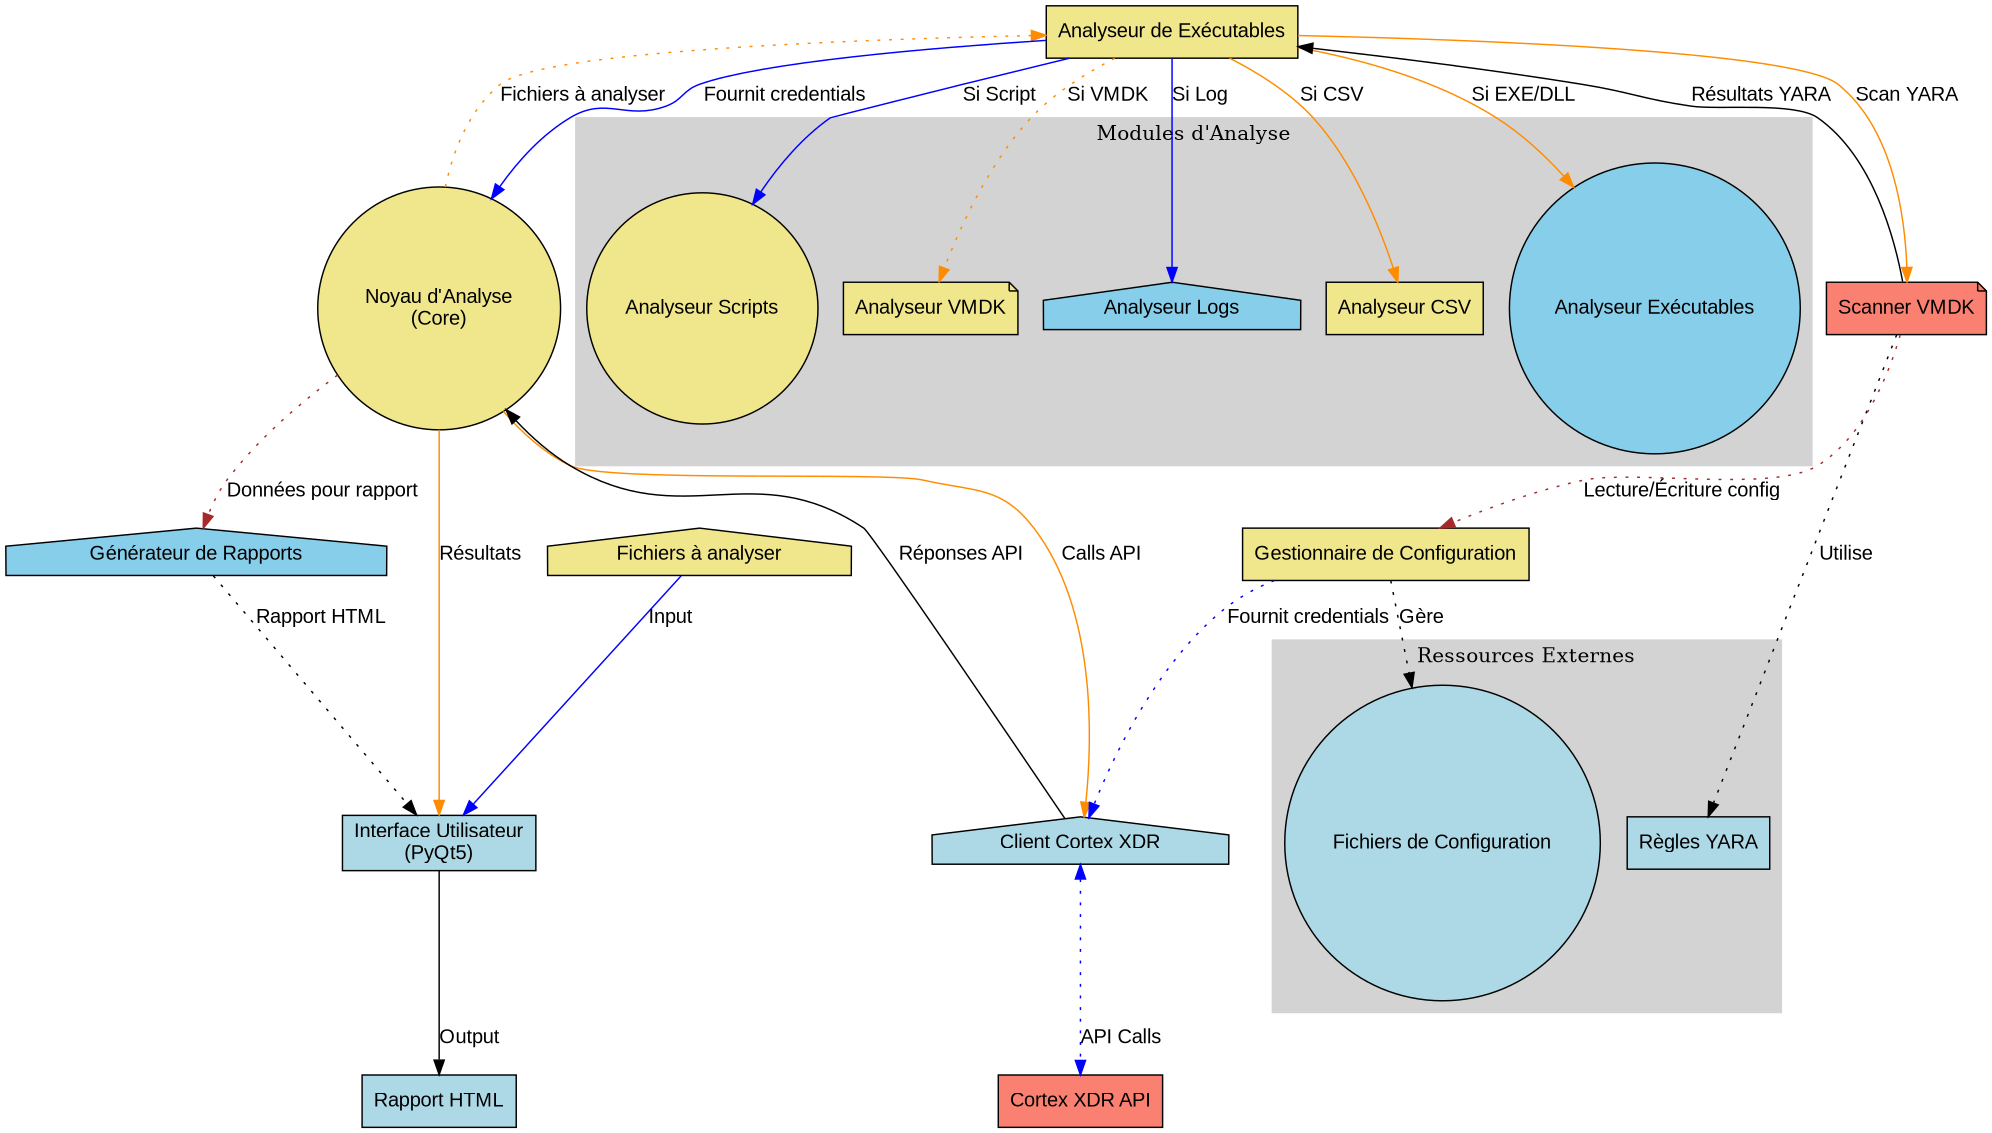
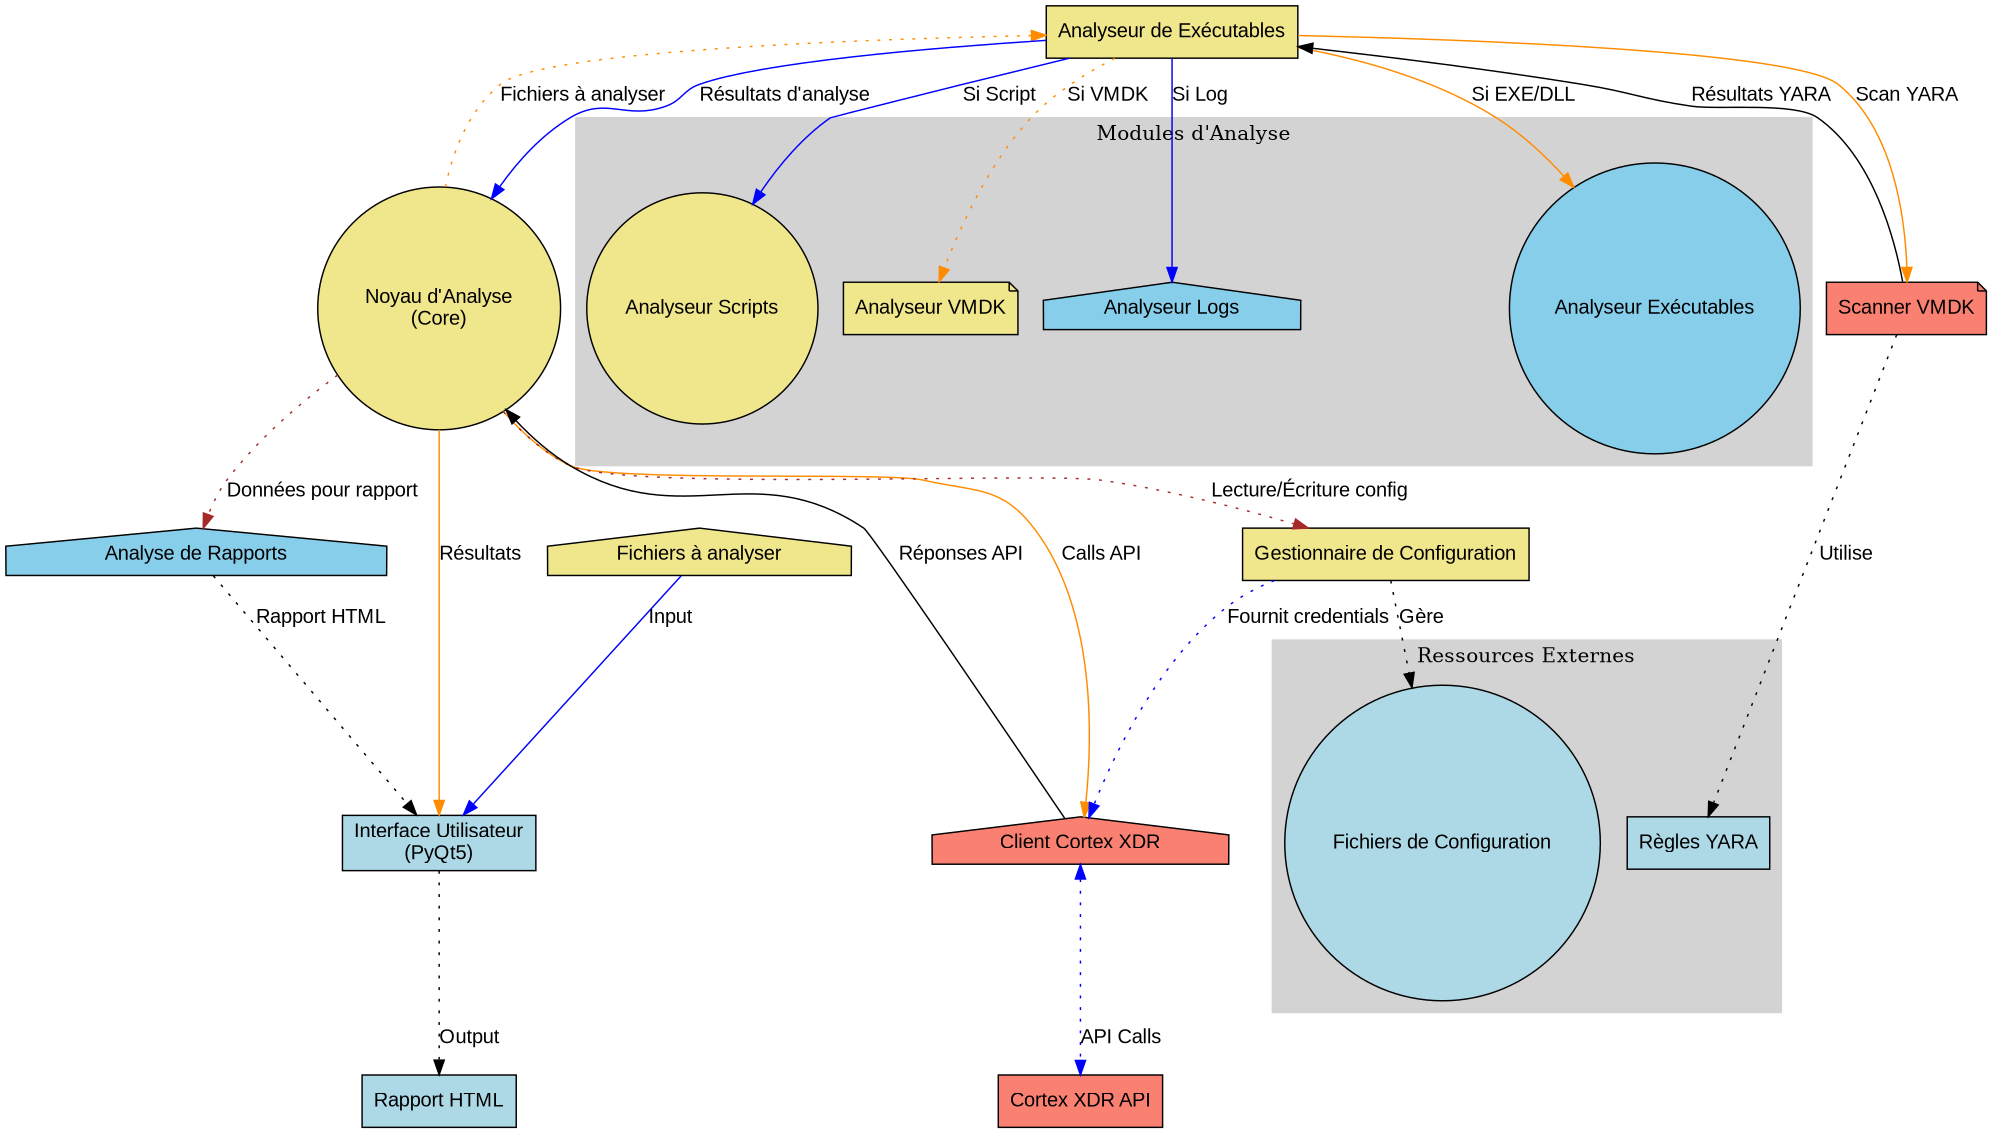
(785, 95) -> (785, 95)
(1405, 308) -> none
(1712, 479) -> (972, 478)
(196, 554) -> (196, 554)
(1080, 843) -> (1080, 843)
(439, 965) -> (439, 965)
